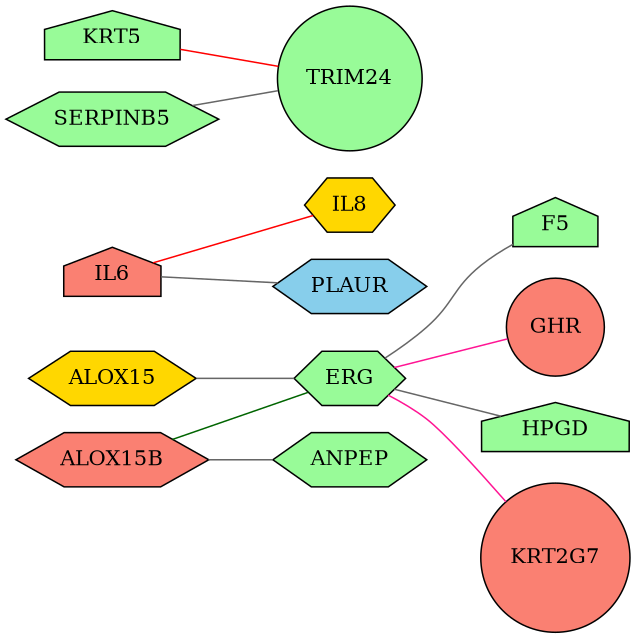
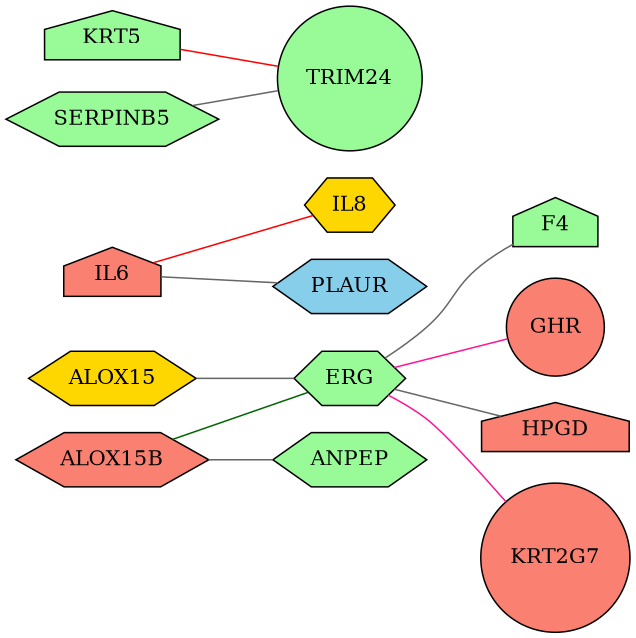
(555, 225) -> (555, 225)
(555, 430) -> (555, 430)
